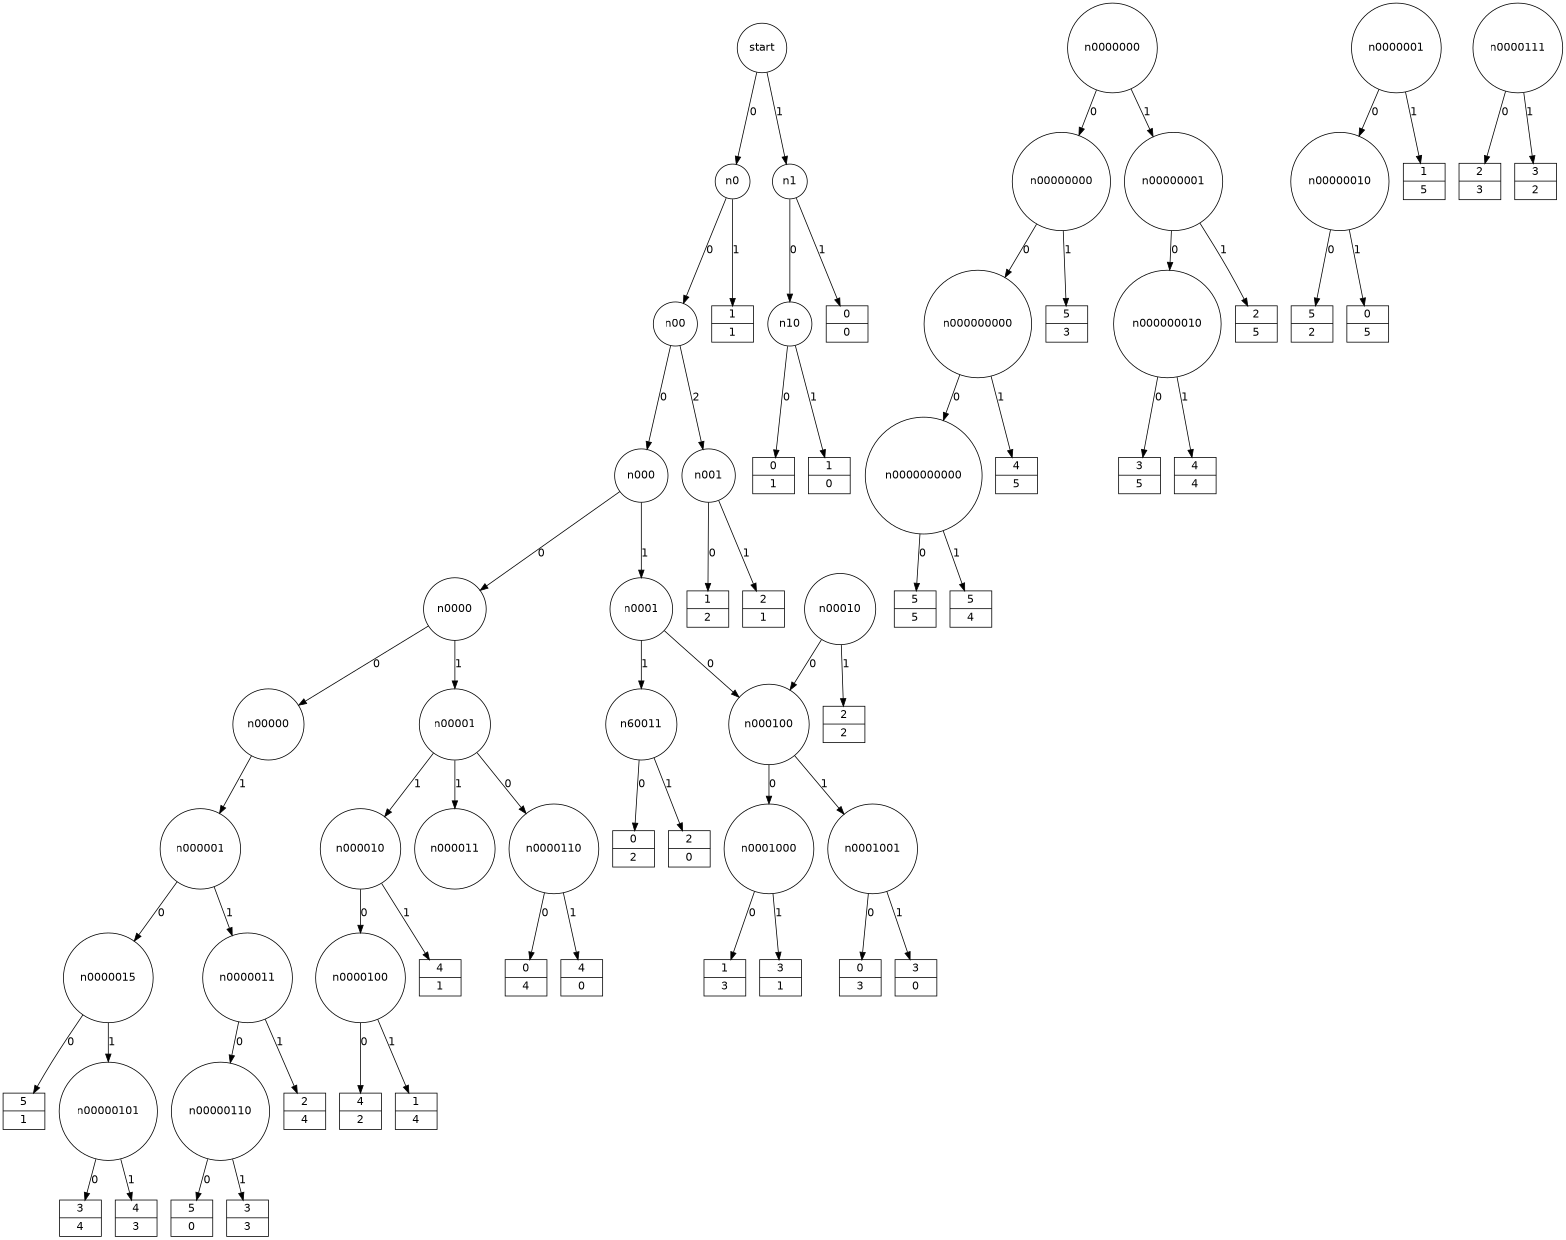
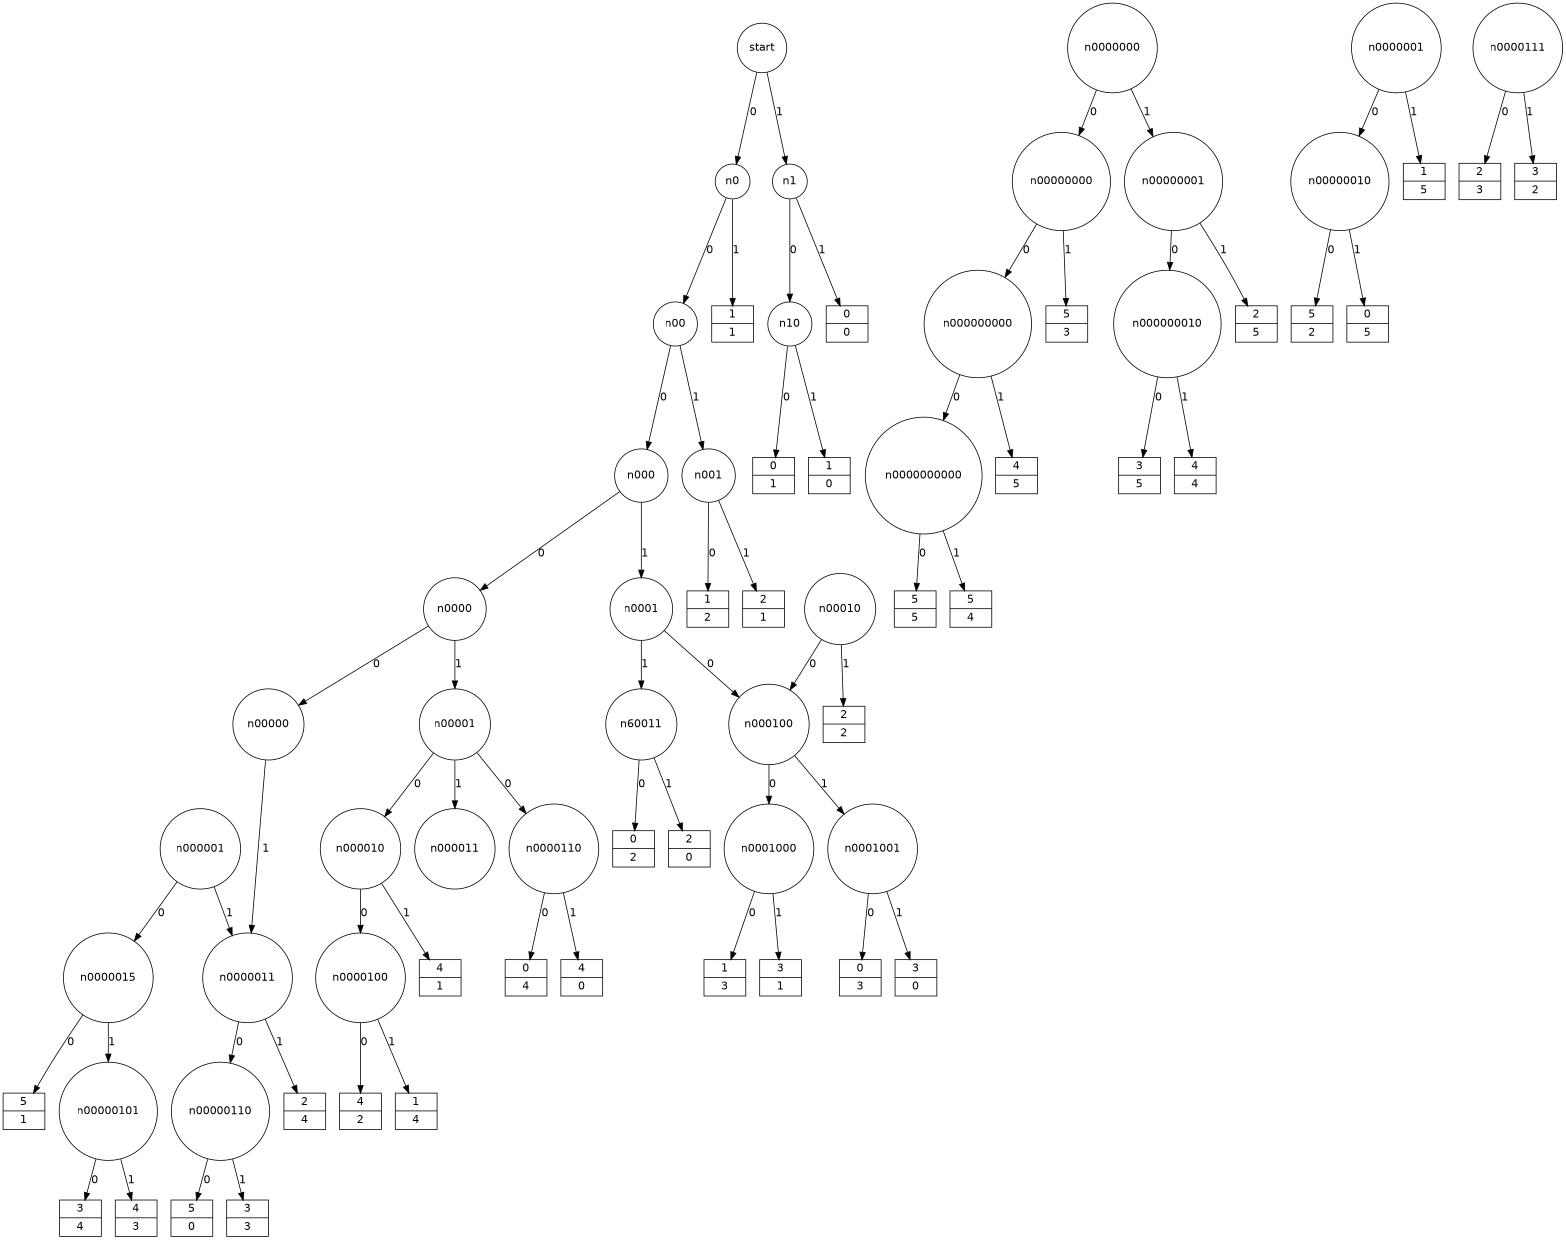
(696, 398) -> (696, 398)
(237, 781) -> (259, 843)
(418, 784) -> (418, 784)
